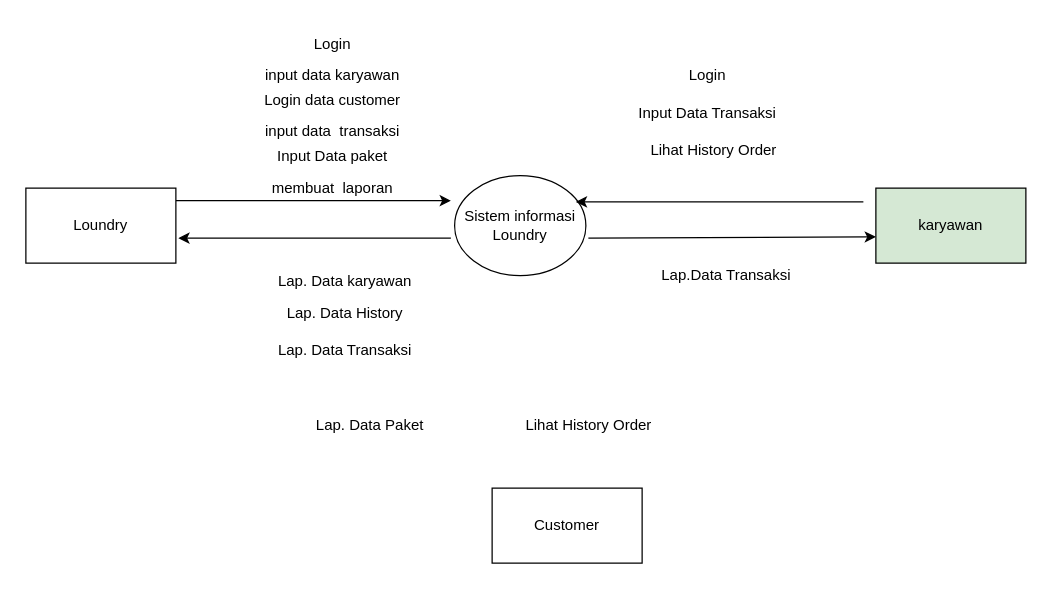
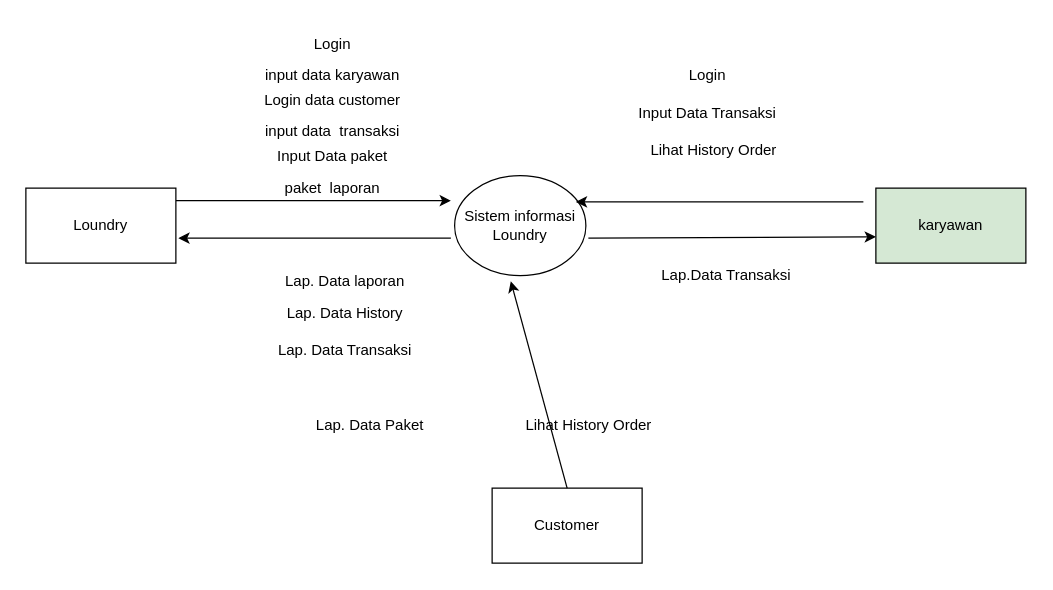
(333, 188) -> (333, 188)
(345, 282) -> (345, 282)
none -> (540, 389)
